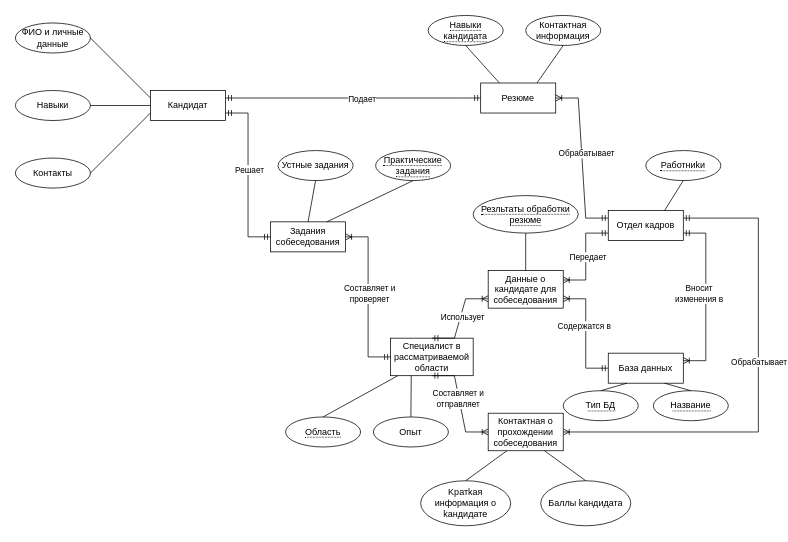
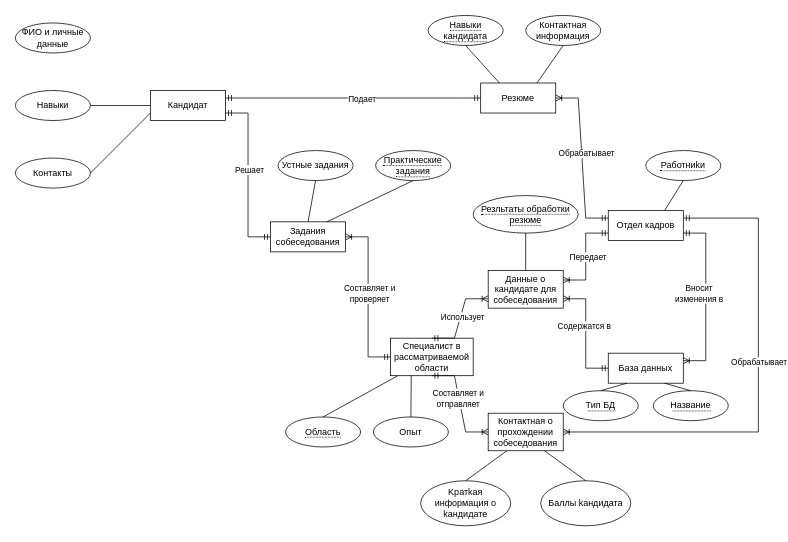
(120, 68) -> none
